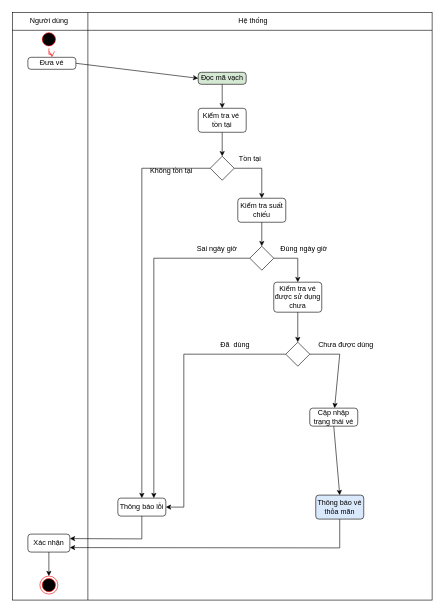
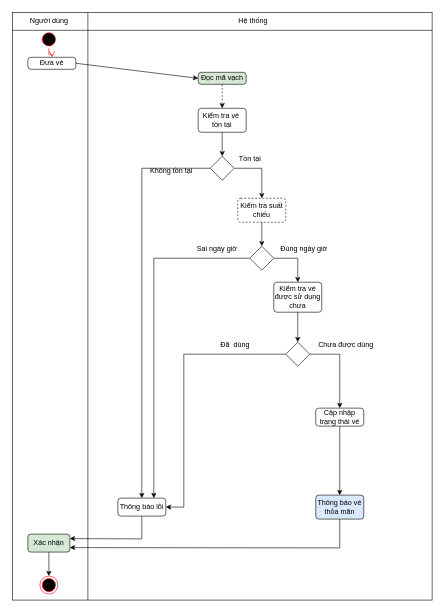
(222, 93) -> (222, 93)
(262, 210) -> (262, 210)
(334, 417) -> (340, 417)
(49, 543) -> (49, 543)
